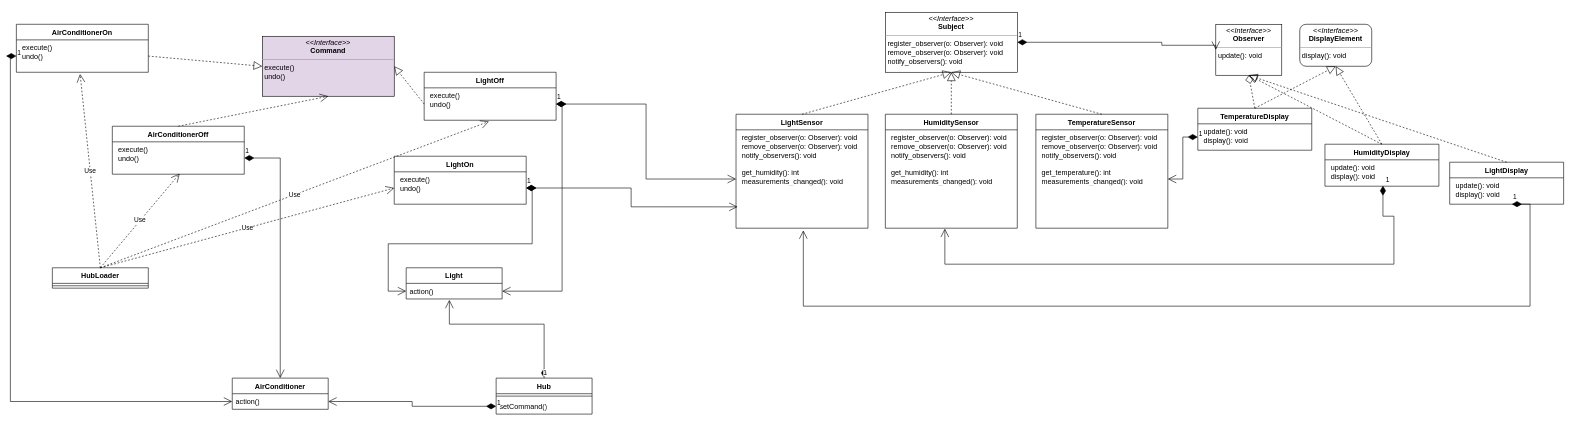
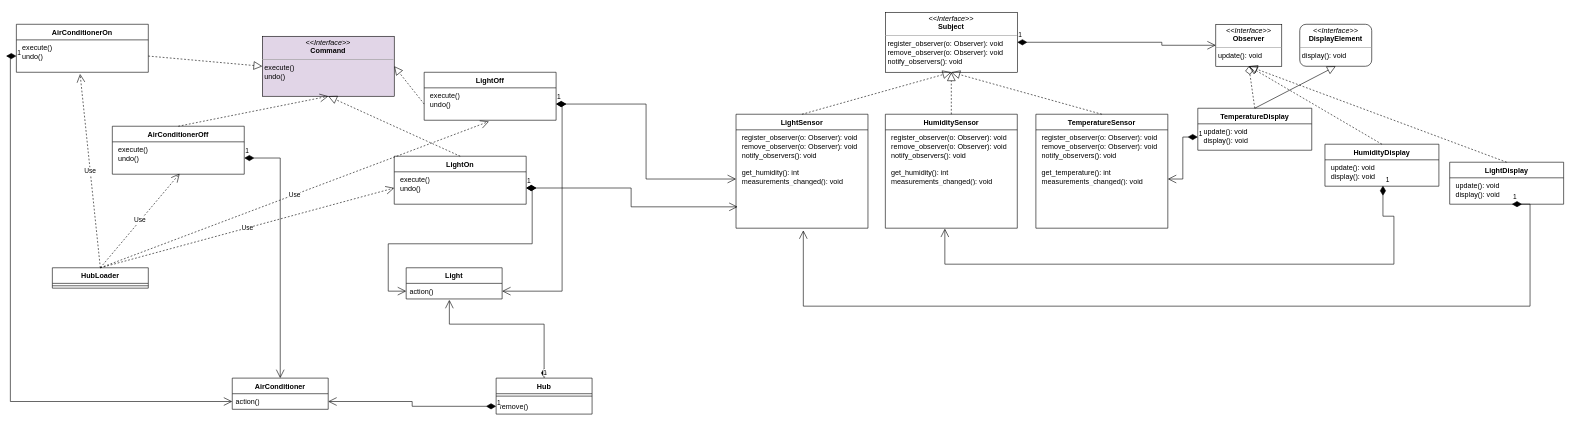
(1249, 50) -> (1249, 45)
(1293, 89) -> (1293, 89)
(1360, 106) -> none
none -> (398, 128)
(524, 407) -> (516, 407)
